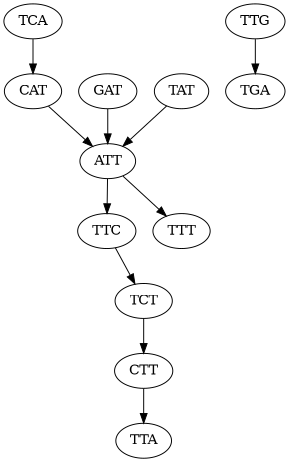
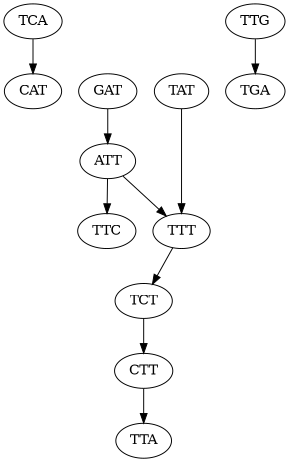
(67, 123) -> none
(148, 123) -> (182, 156)
(123, 261) -> (165, 262)
